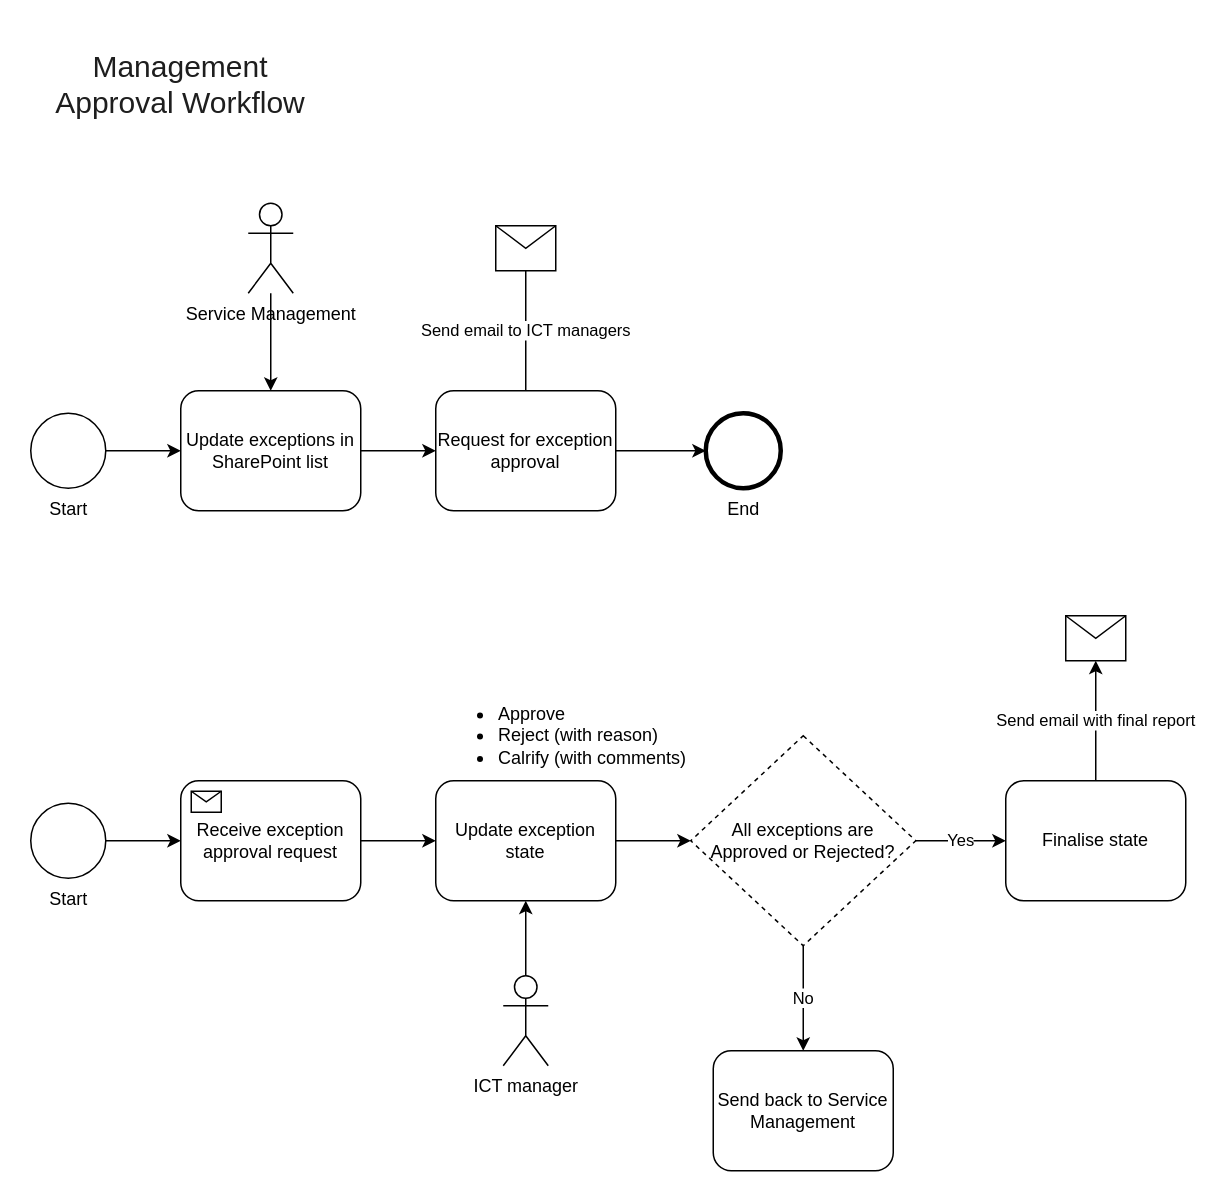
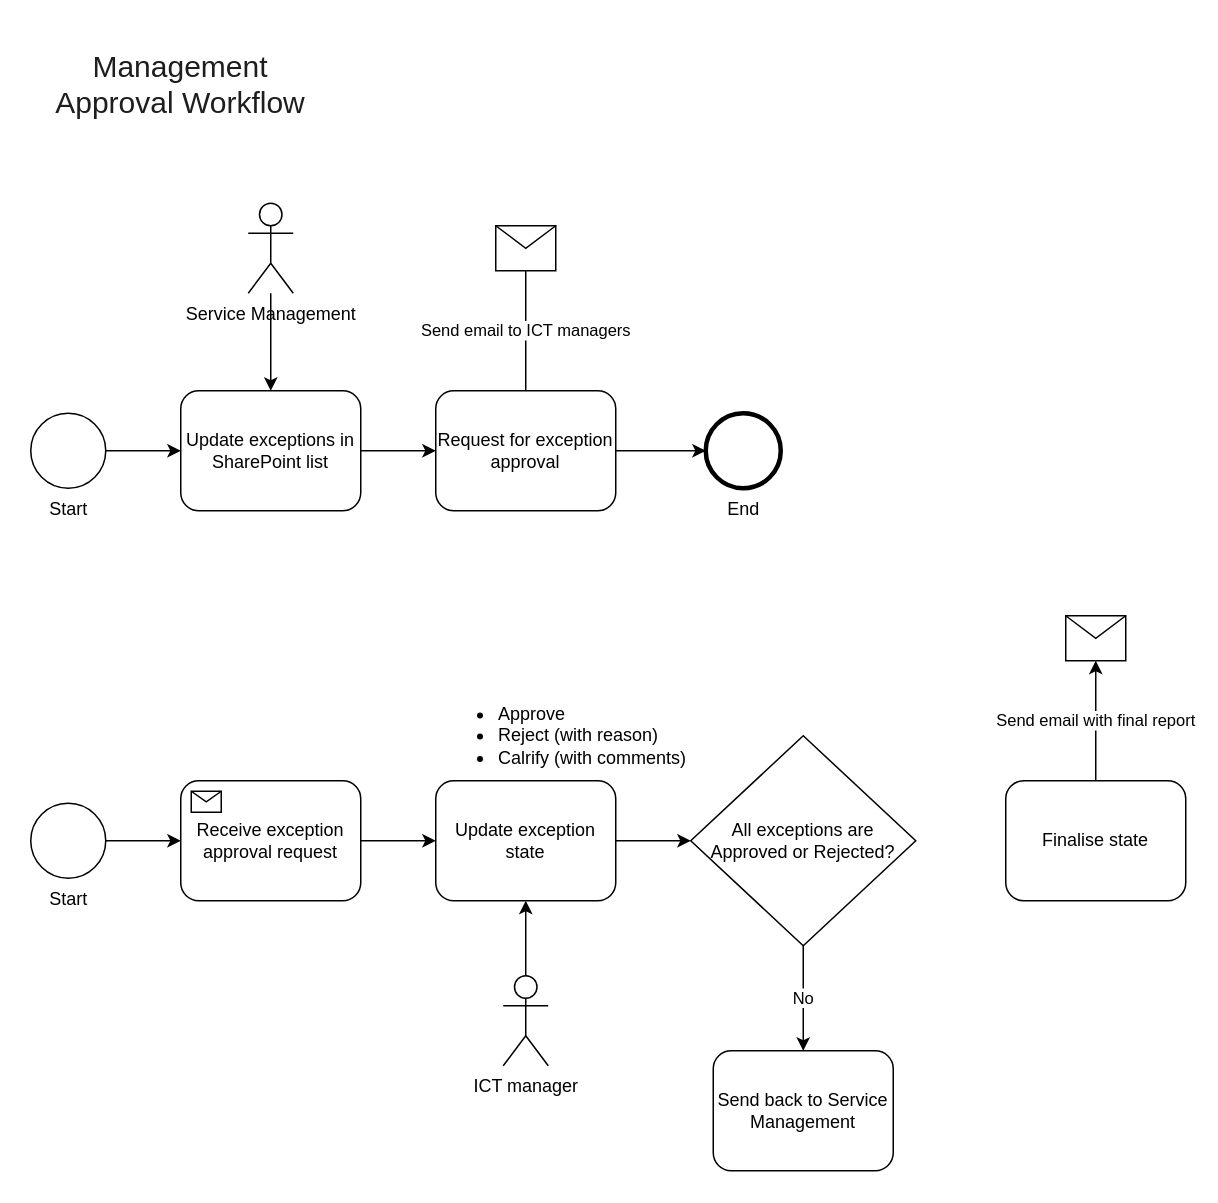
(803, 841) -> (803, 841)
(956, 841) -> none
